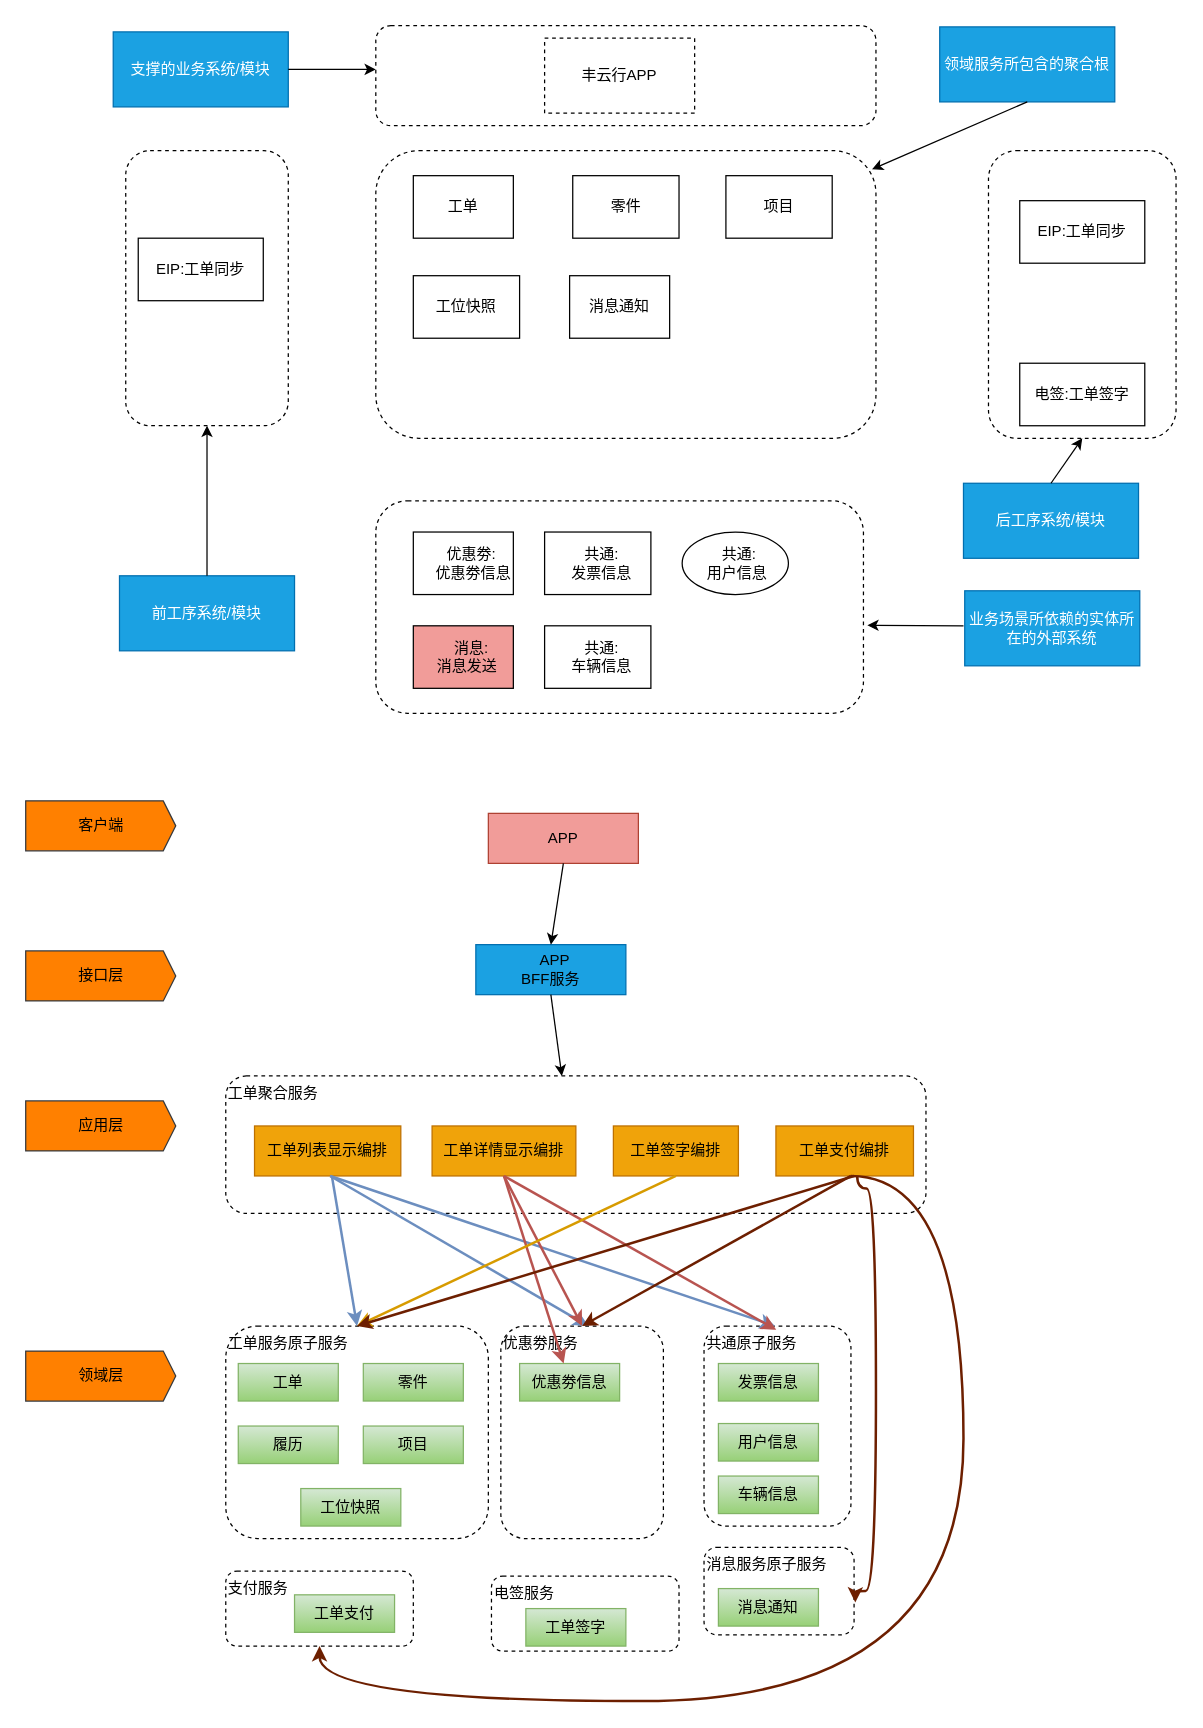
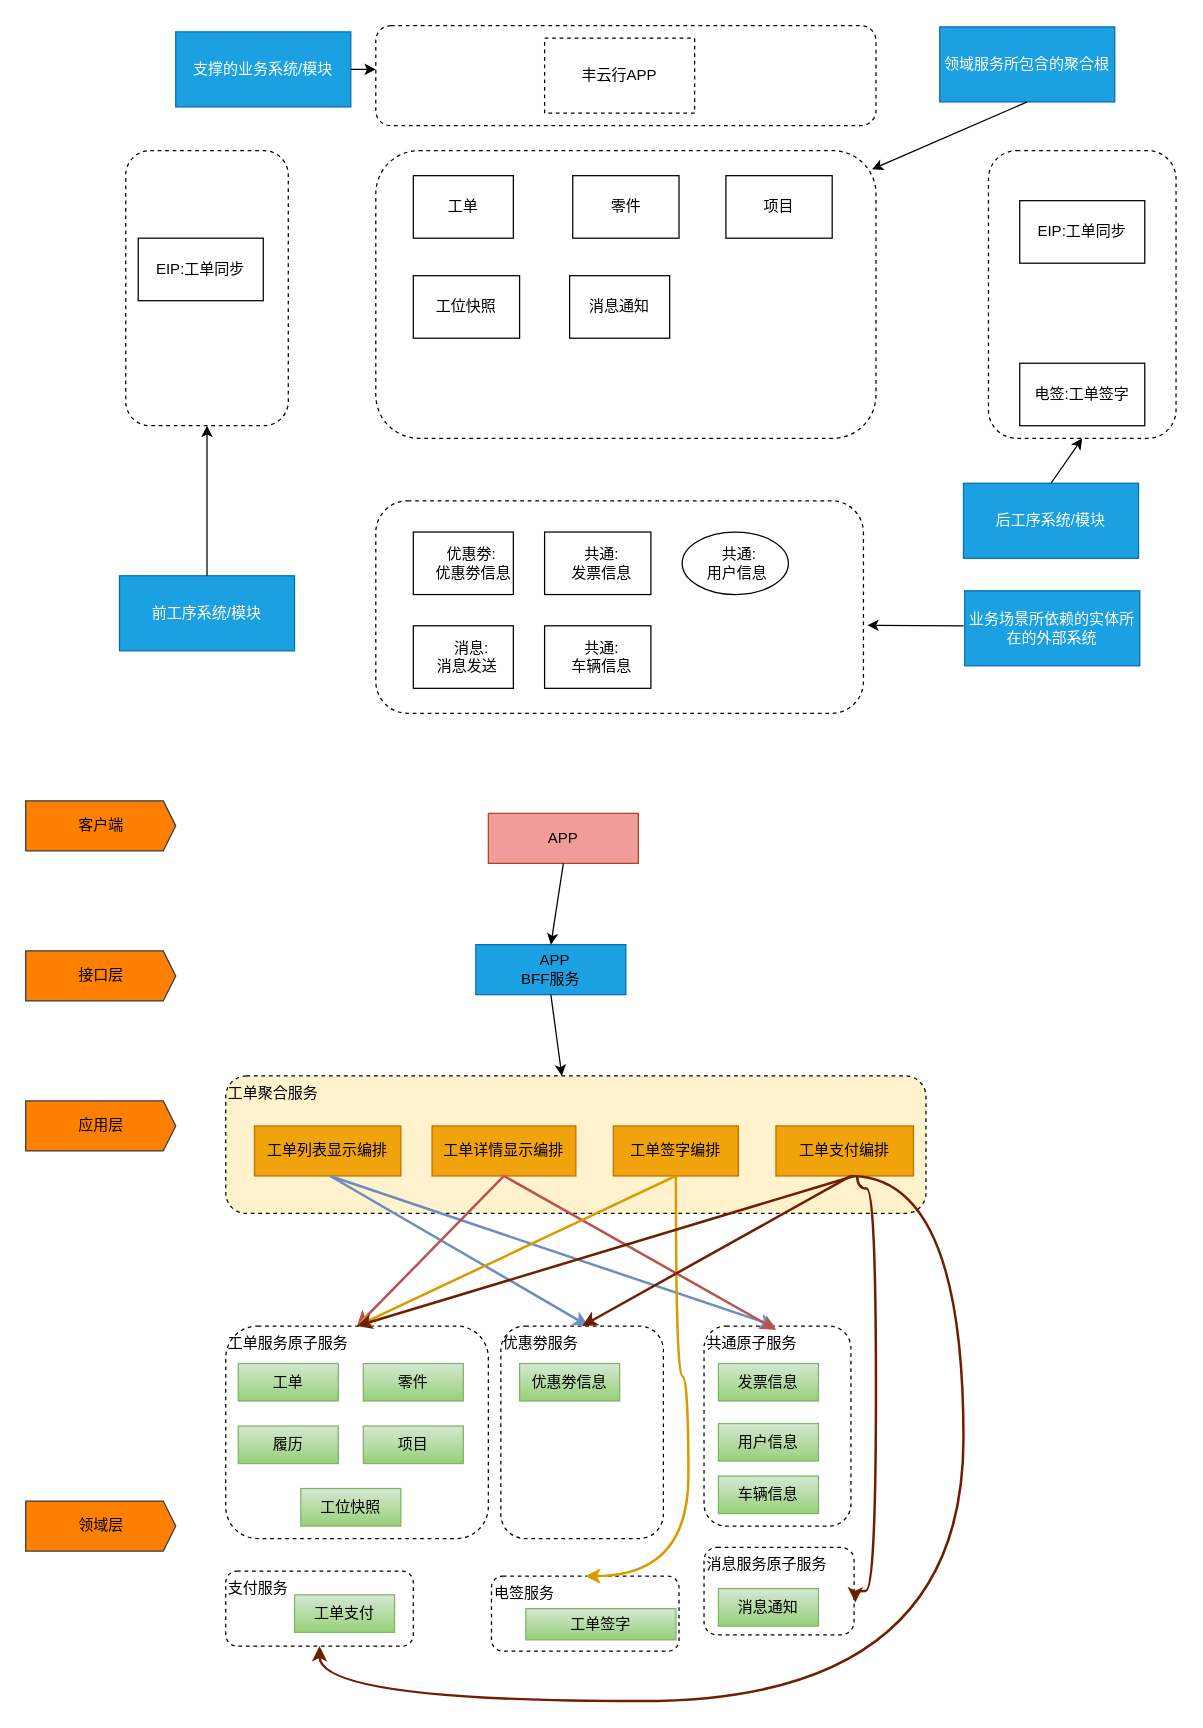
(201, 69) -> (263, 69)
(463, 657) -> (463, 657)
(273, 1093) -> (273, 1093)
(344, 1247) -> none
(543, 1251) -> none
(544, 1303) -> (434, 1247)
(101, 1376) -> (101, 1526)
none -> (687, 1402)
(576, 1627) -> (601, 1624)
